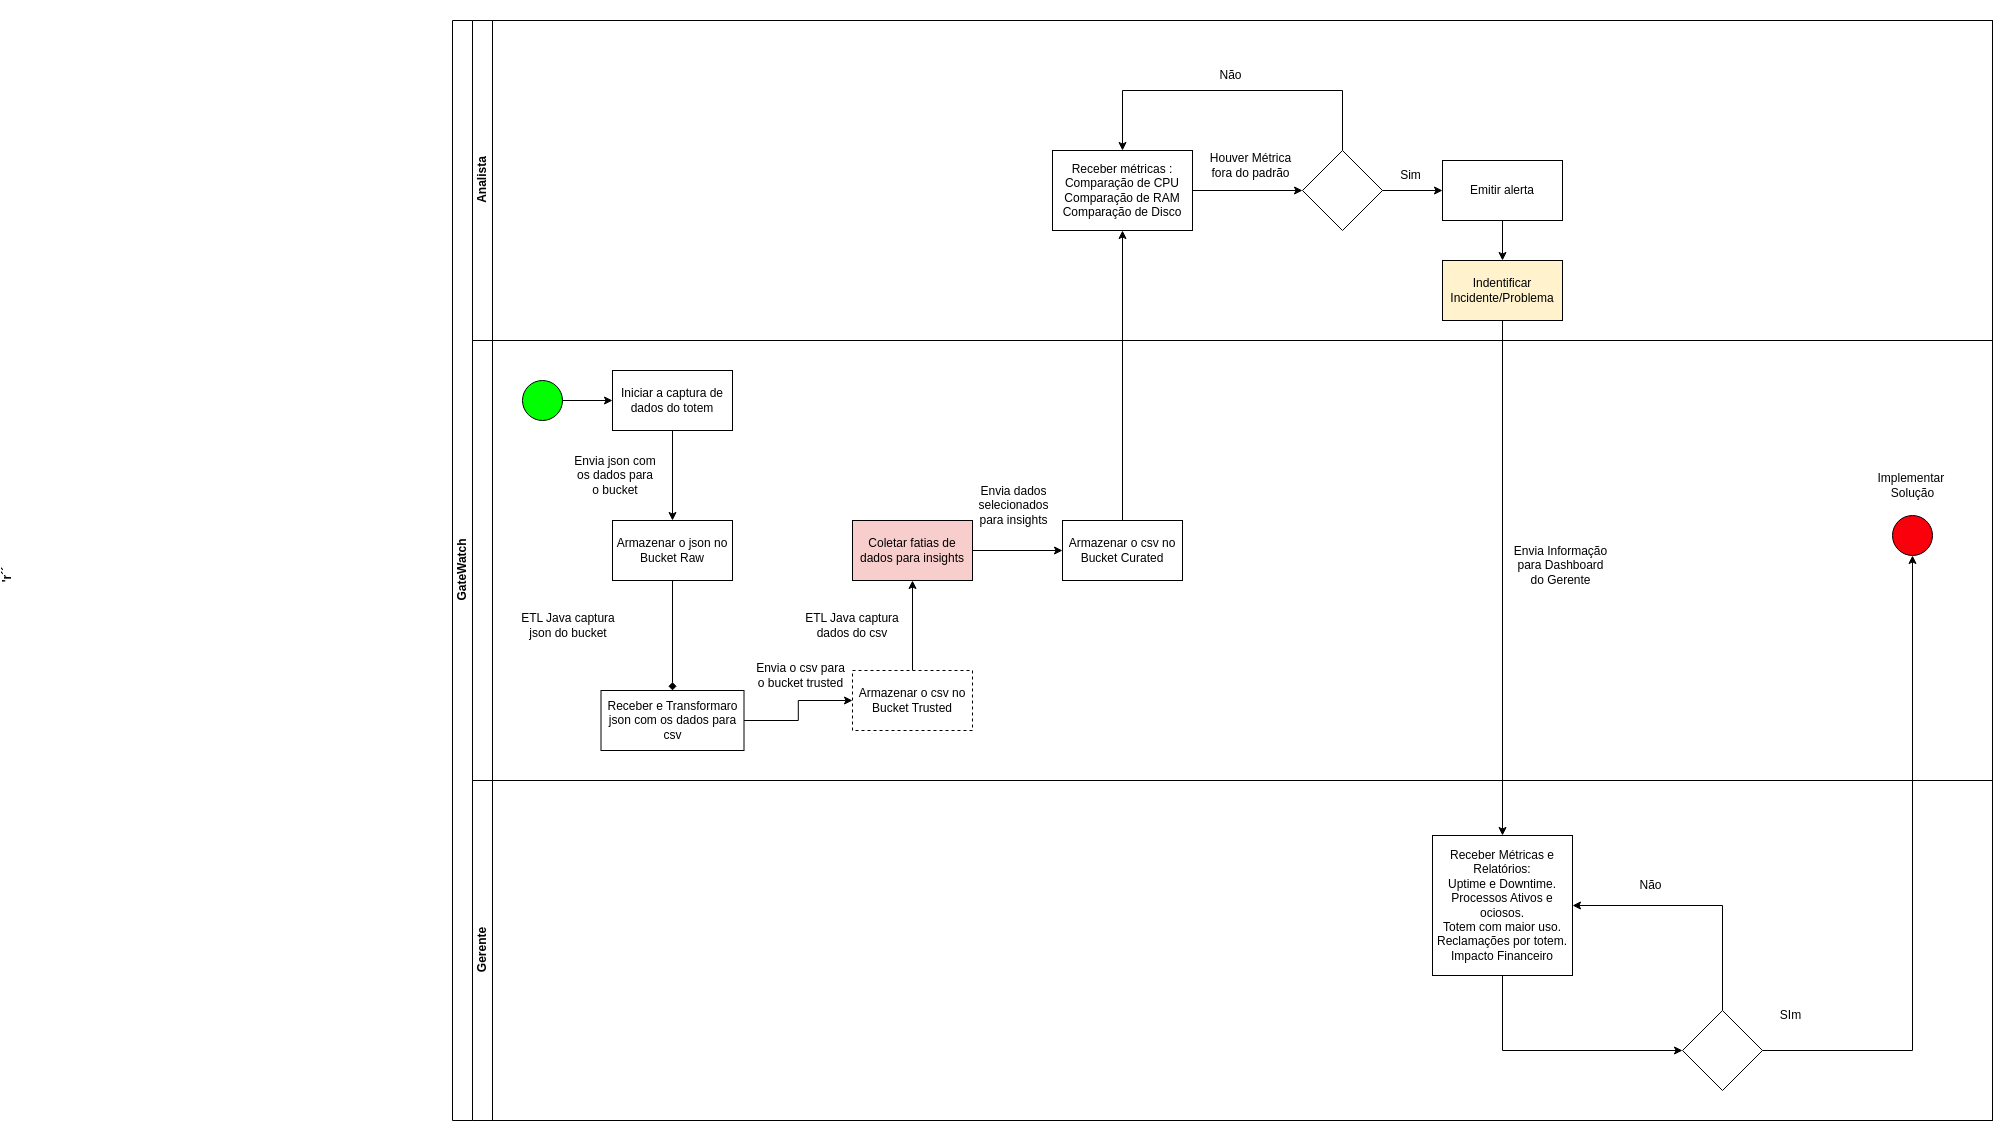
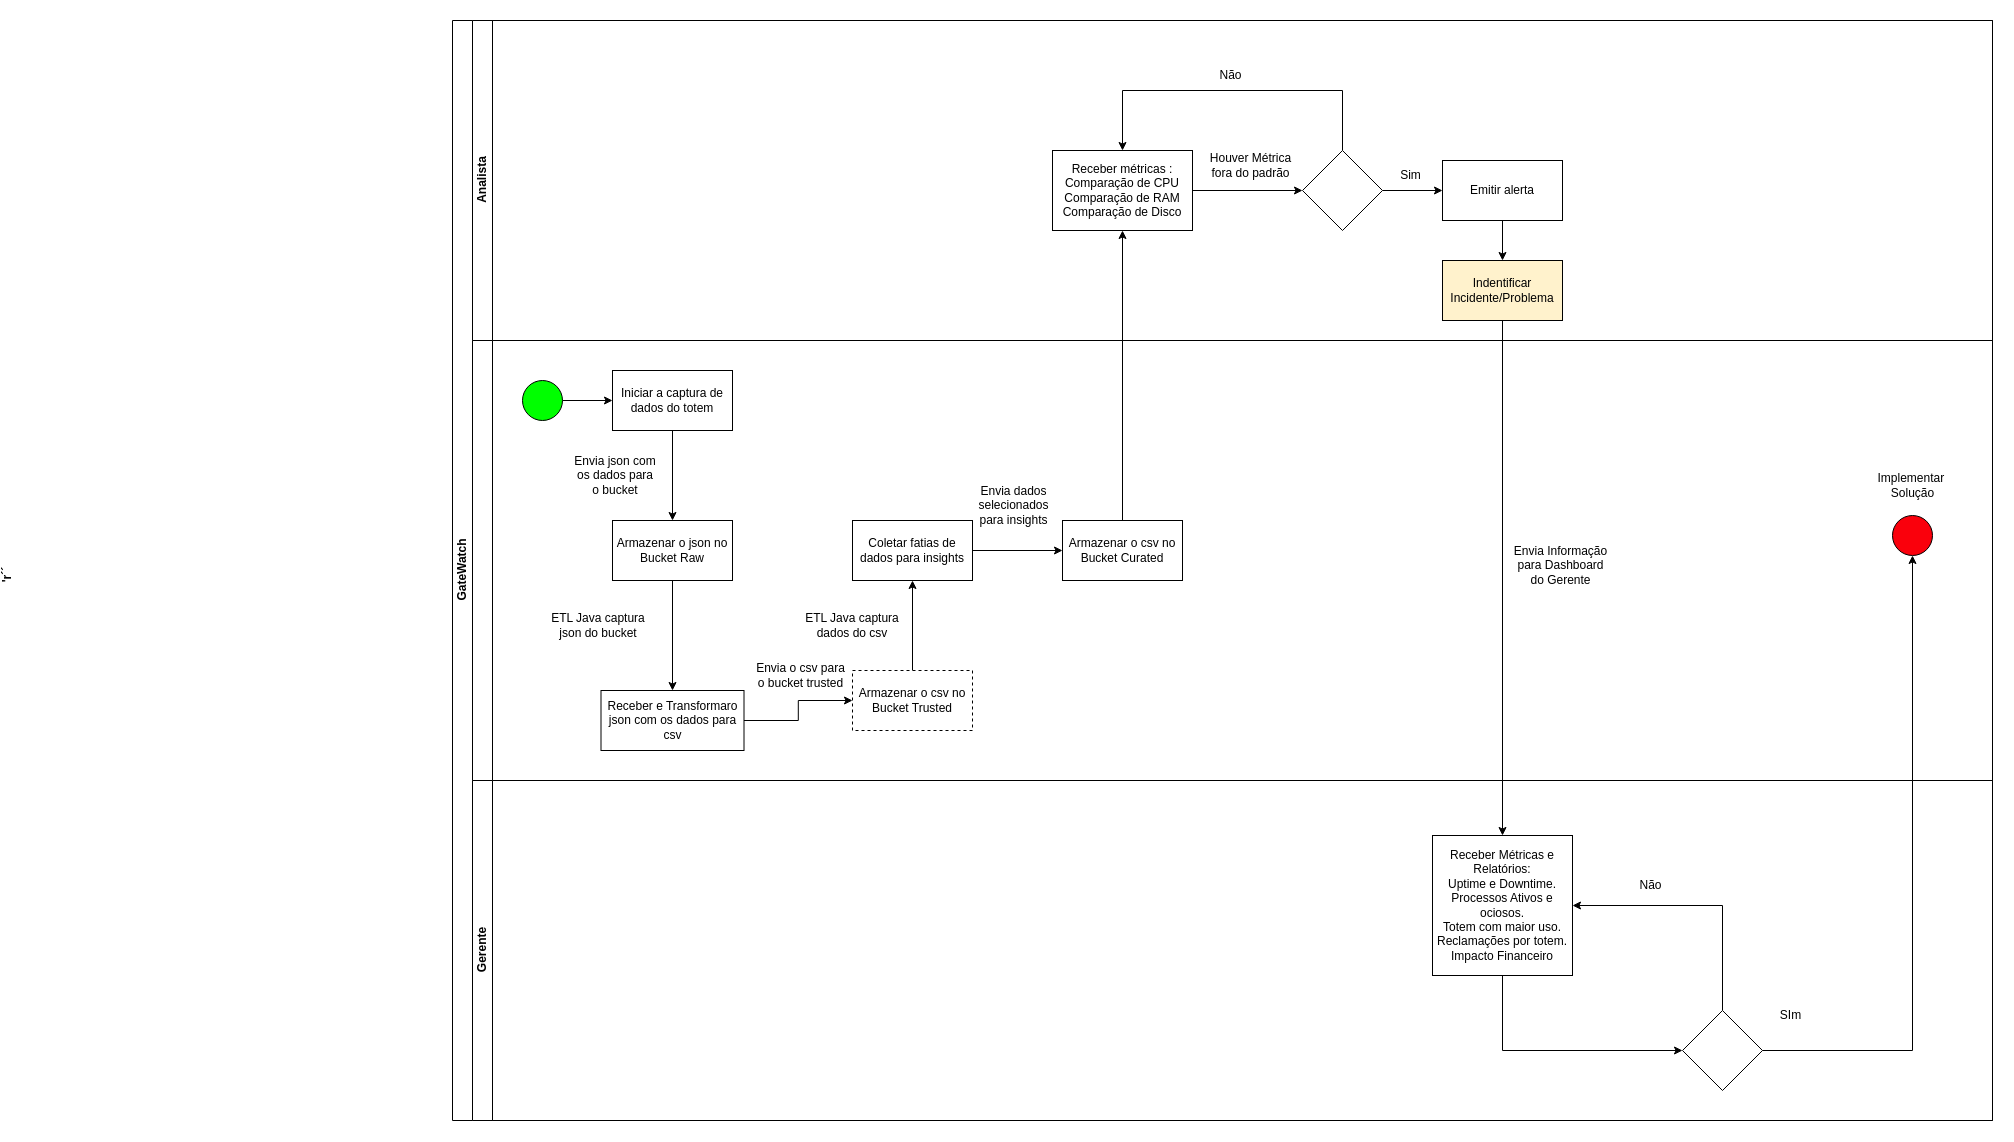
(913, 551) -> (913, 551)
(569, 626) -> (599, 626)
(673, 682) -> (673, 682)
